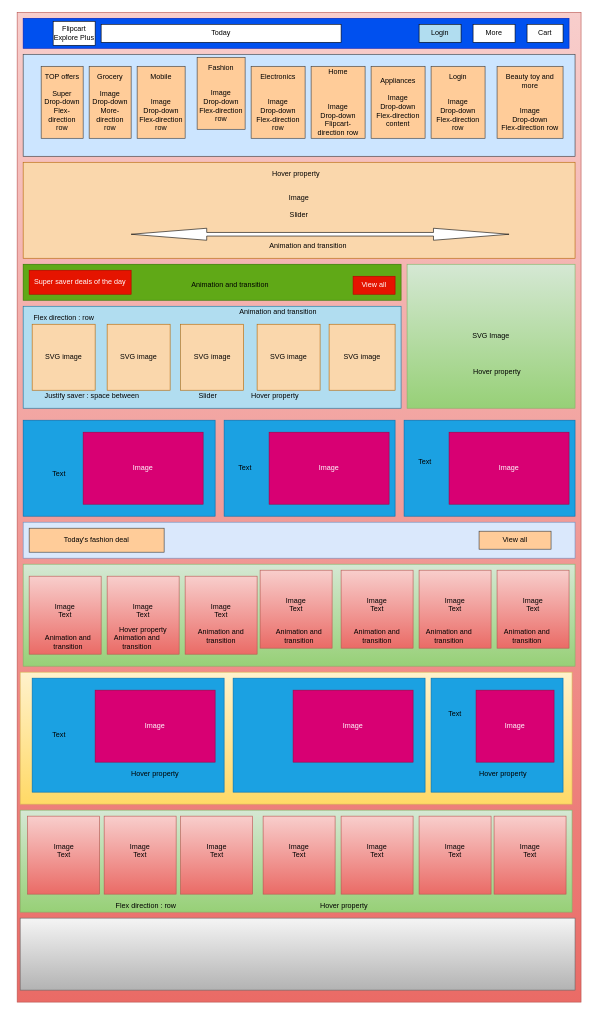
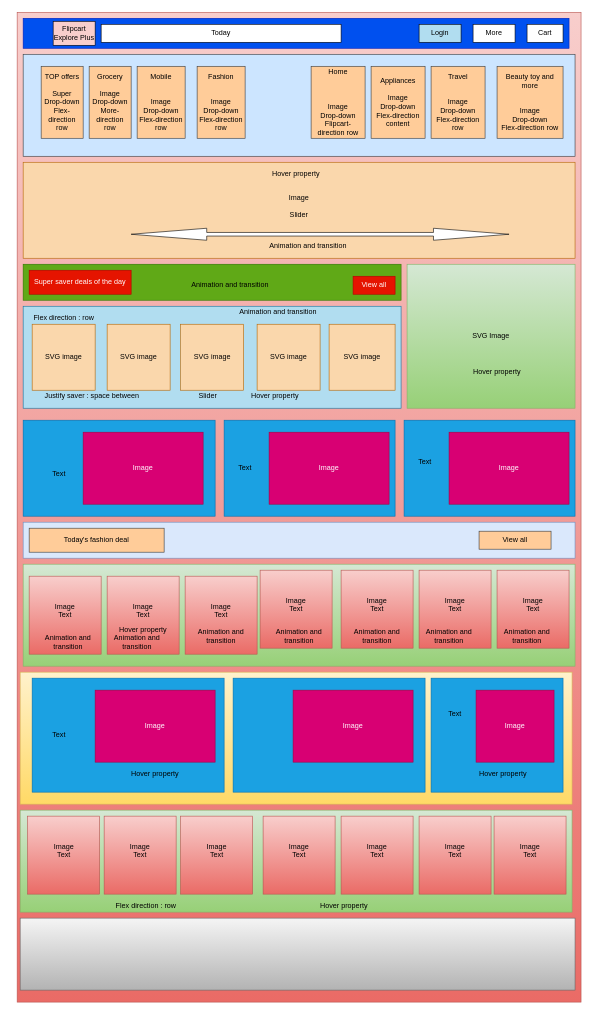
(74, 33) -> (74, 33)
(221, 93) -> (221, 102)
(278, 102) -> none
(458, 102) -> (458, 102)
